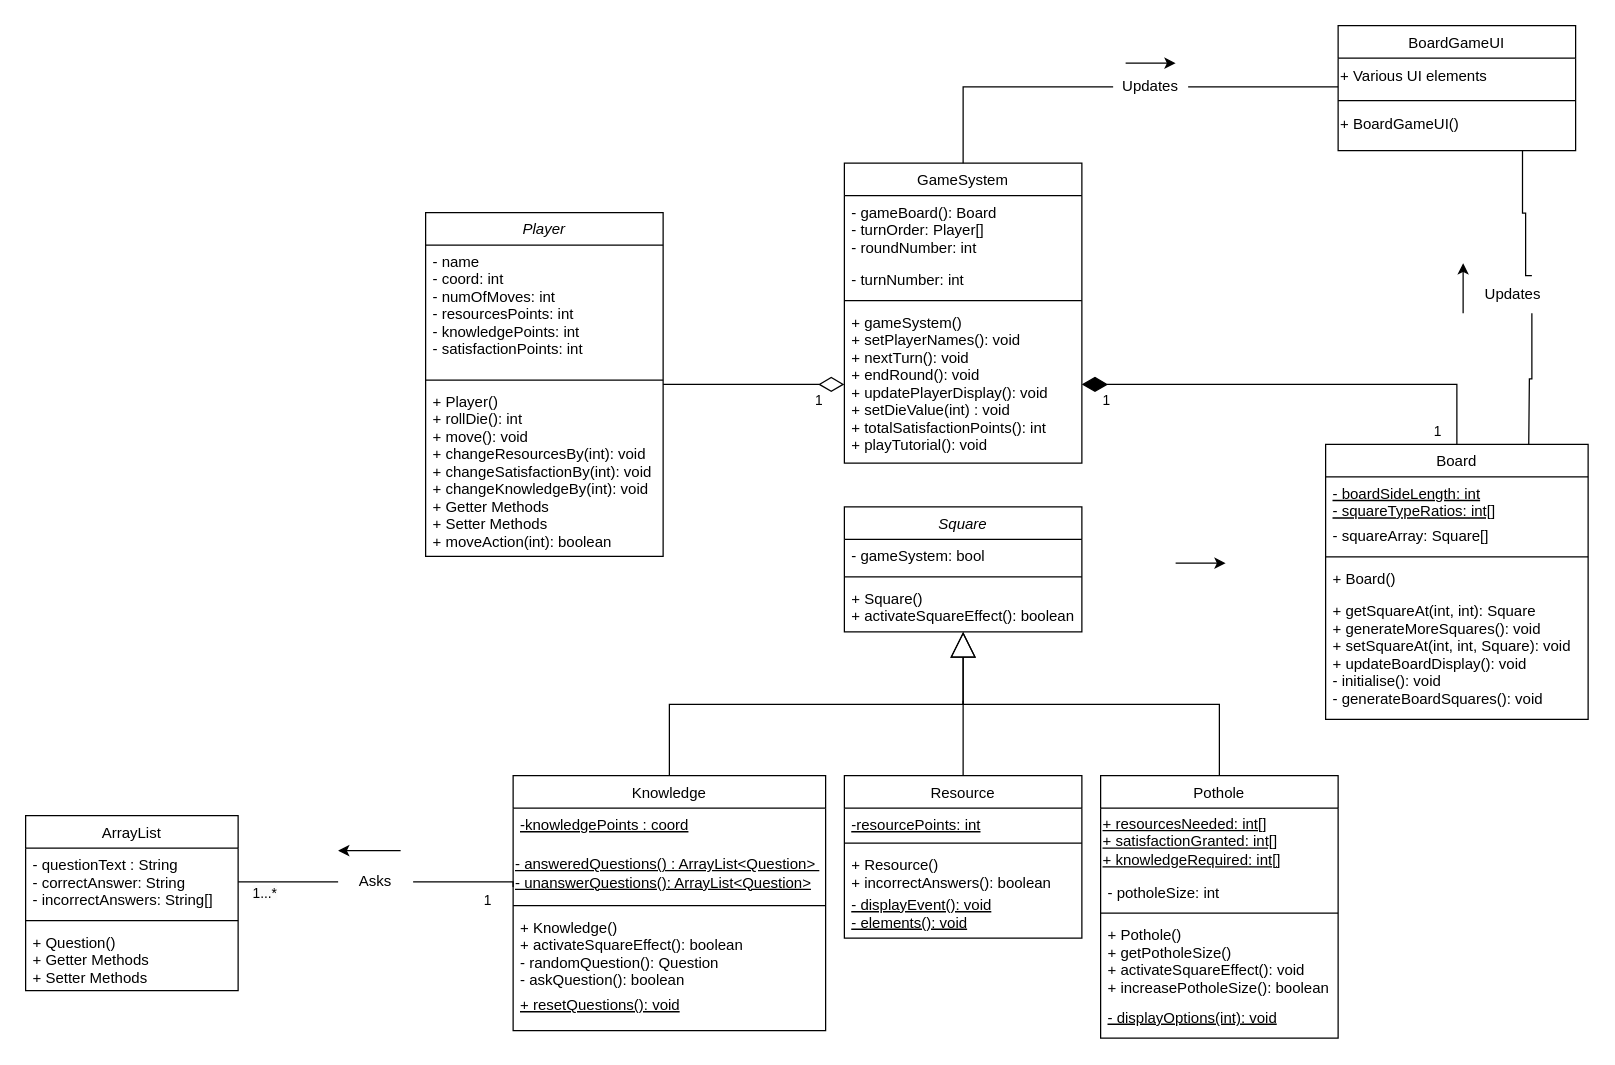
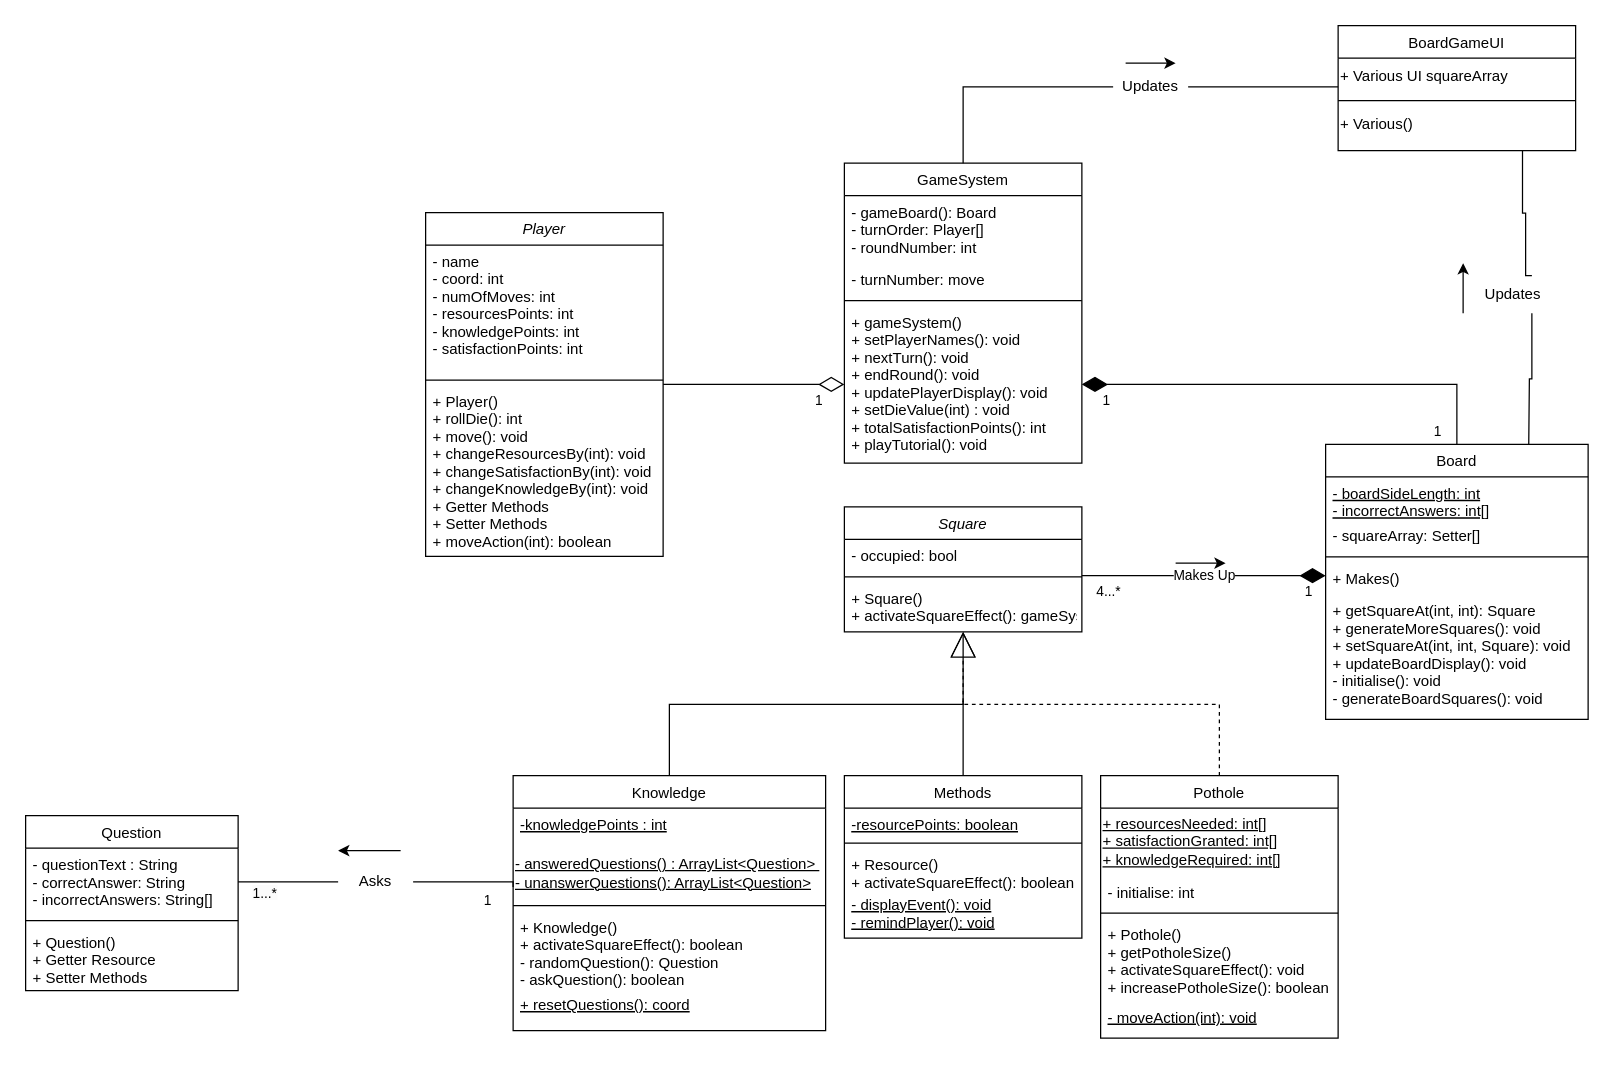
(1419, 77) -> (1434, 77)
(1402, 124) -> (1383, 124)
(915, 280) -> (921, 280)
(1415, 494) -> (1415, 494)
(1423, 536) -> (1423, 536)
(919, 556) -> (909, 556)
none -> (1191, 576)
(1368, 579) -> (1368, 579)
(891, 599) -> (891, 599)
(960, 704) -> (963, 646)
(1127, 704) -> (1127, 704)
(963, 793) -> (963, 793)
(611, 825) -> (601, 825)
(927, 825) -> (944, 825)
(131, 833) -> (131, 833)
(900, 865) -> (900, 865)
(1171, 893) -> (1161, 893)
(932, 905) -> (932, 905)
(79, 943) -> (79, 943)
(611, 1005) -> (617, 1005)
(1205, 1018) -> (1192, 1018)
